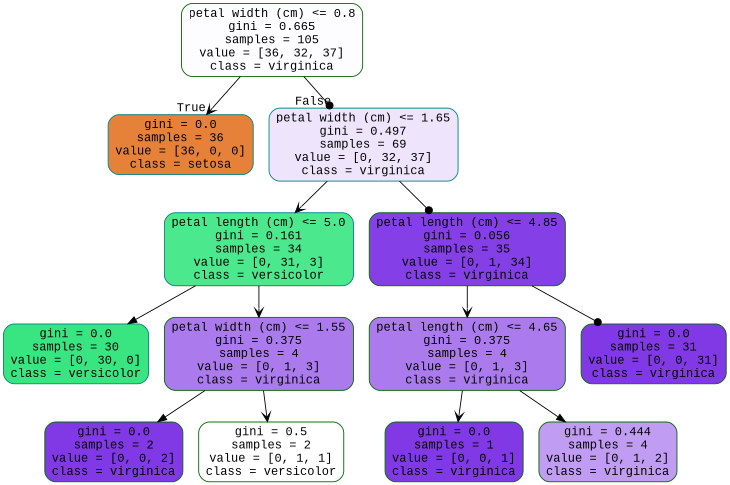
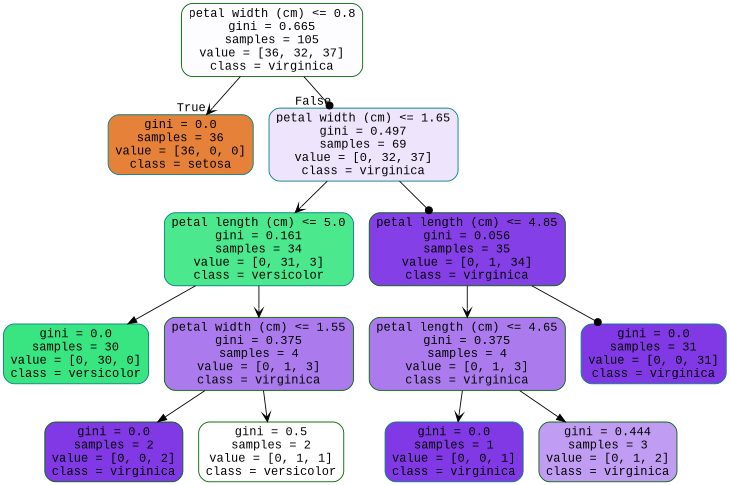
(654, 354) -> (654, 354)
(454, 452) -> (454, 452)
(608, 452) -> (608, 452)
